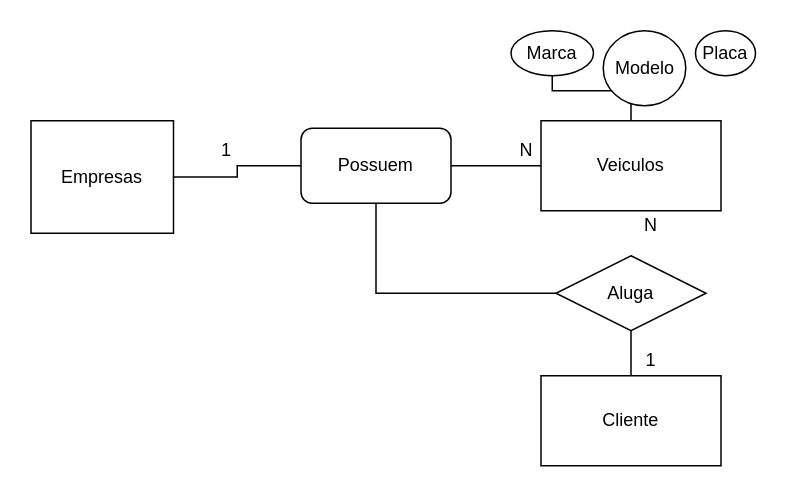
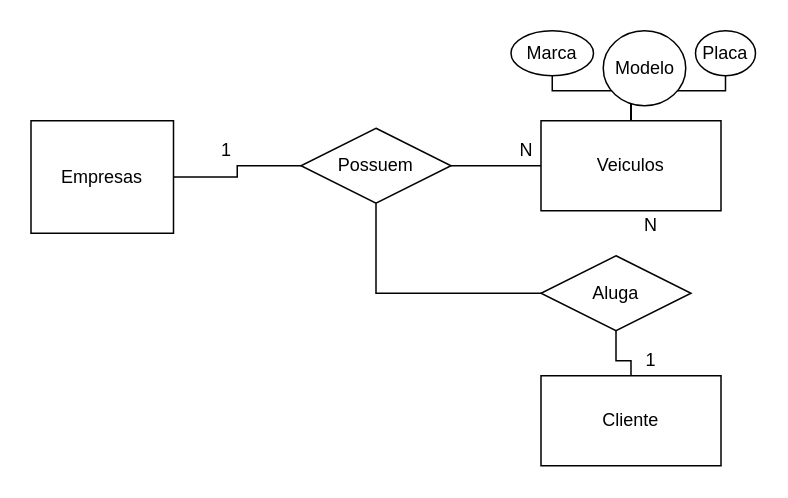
none -> (708, 91)
none -> (631, 121)
(376, 166) -> (376, 166)
(631, 293) -> (616, 293)
